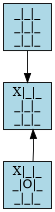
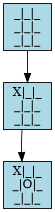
(33, 150) -> (22, 141)
